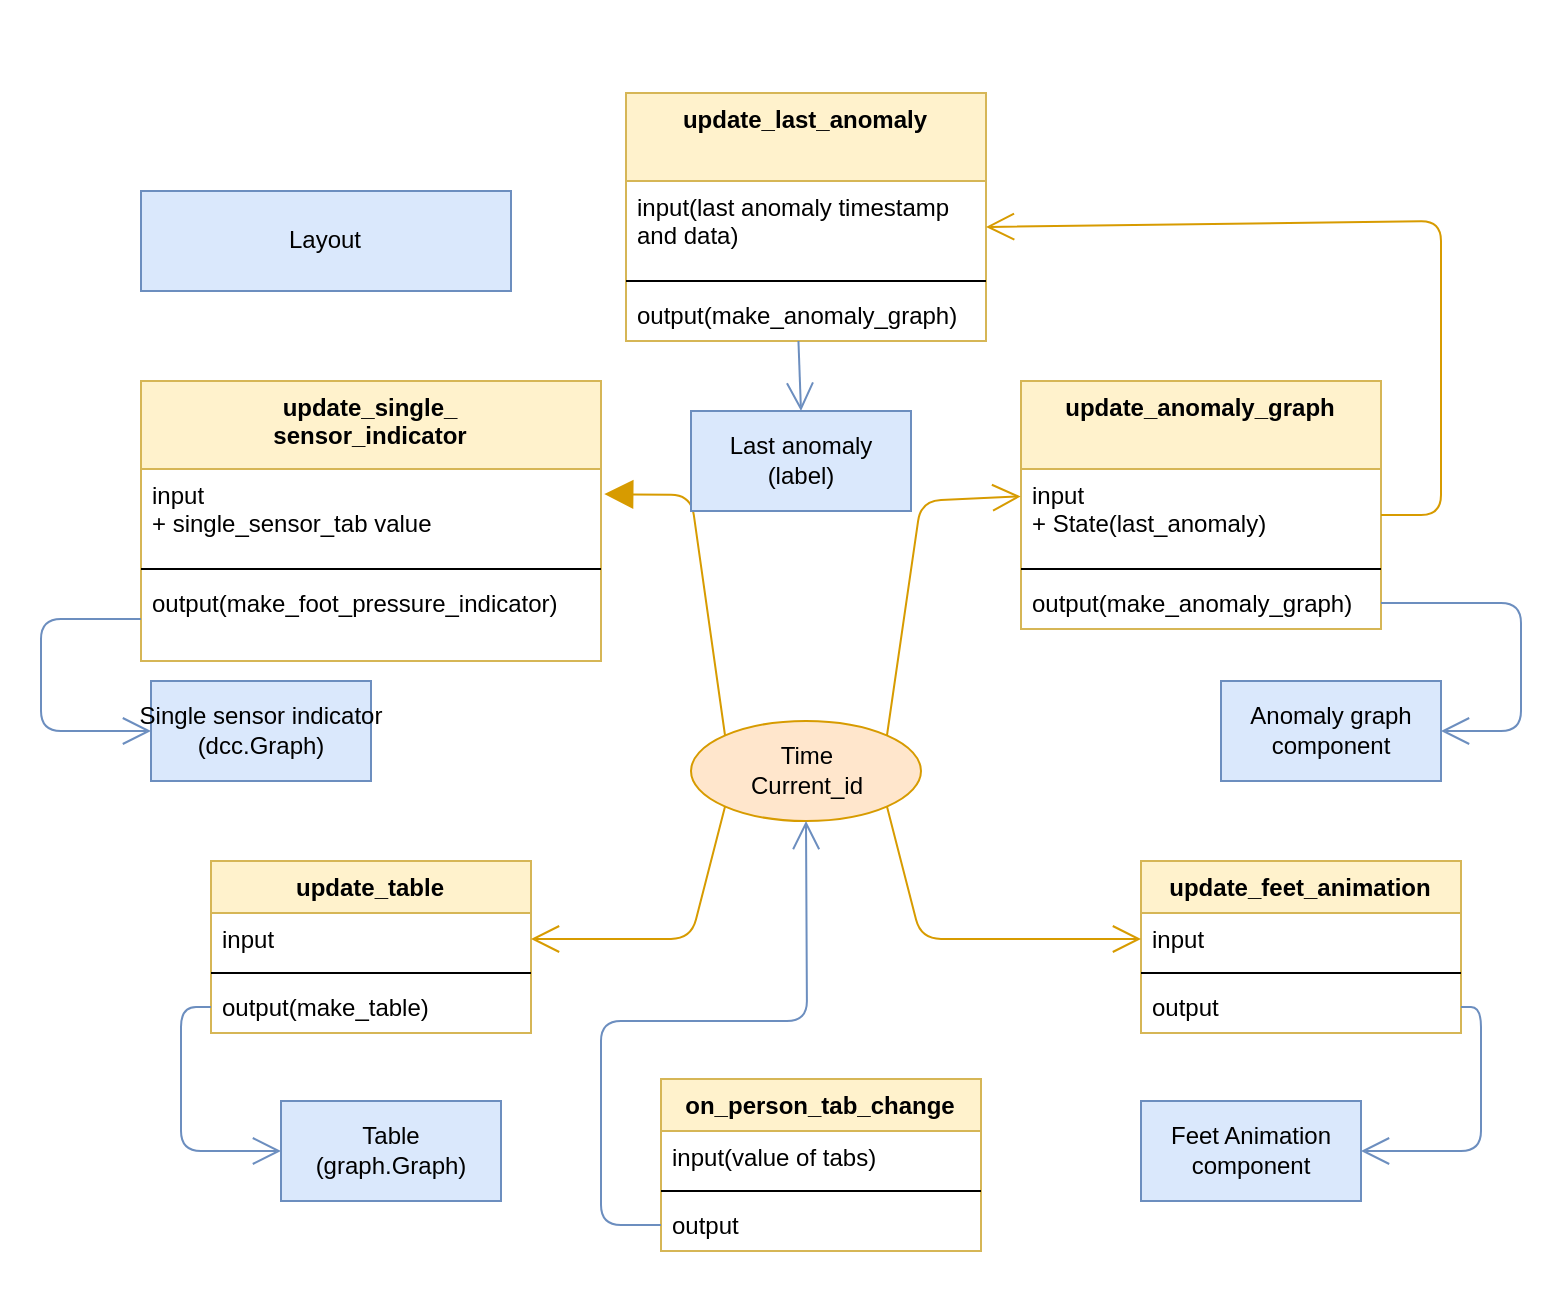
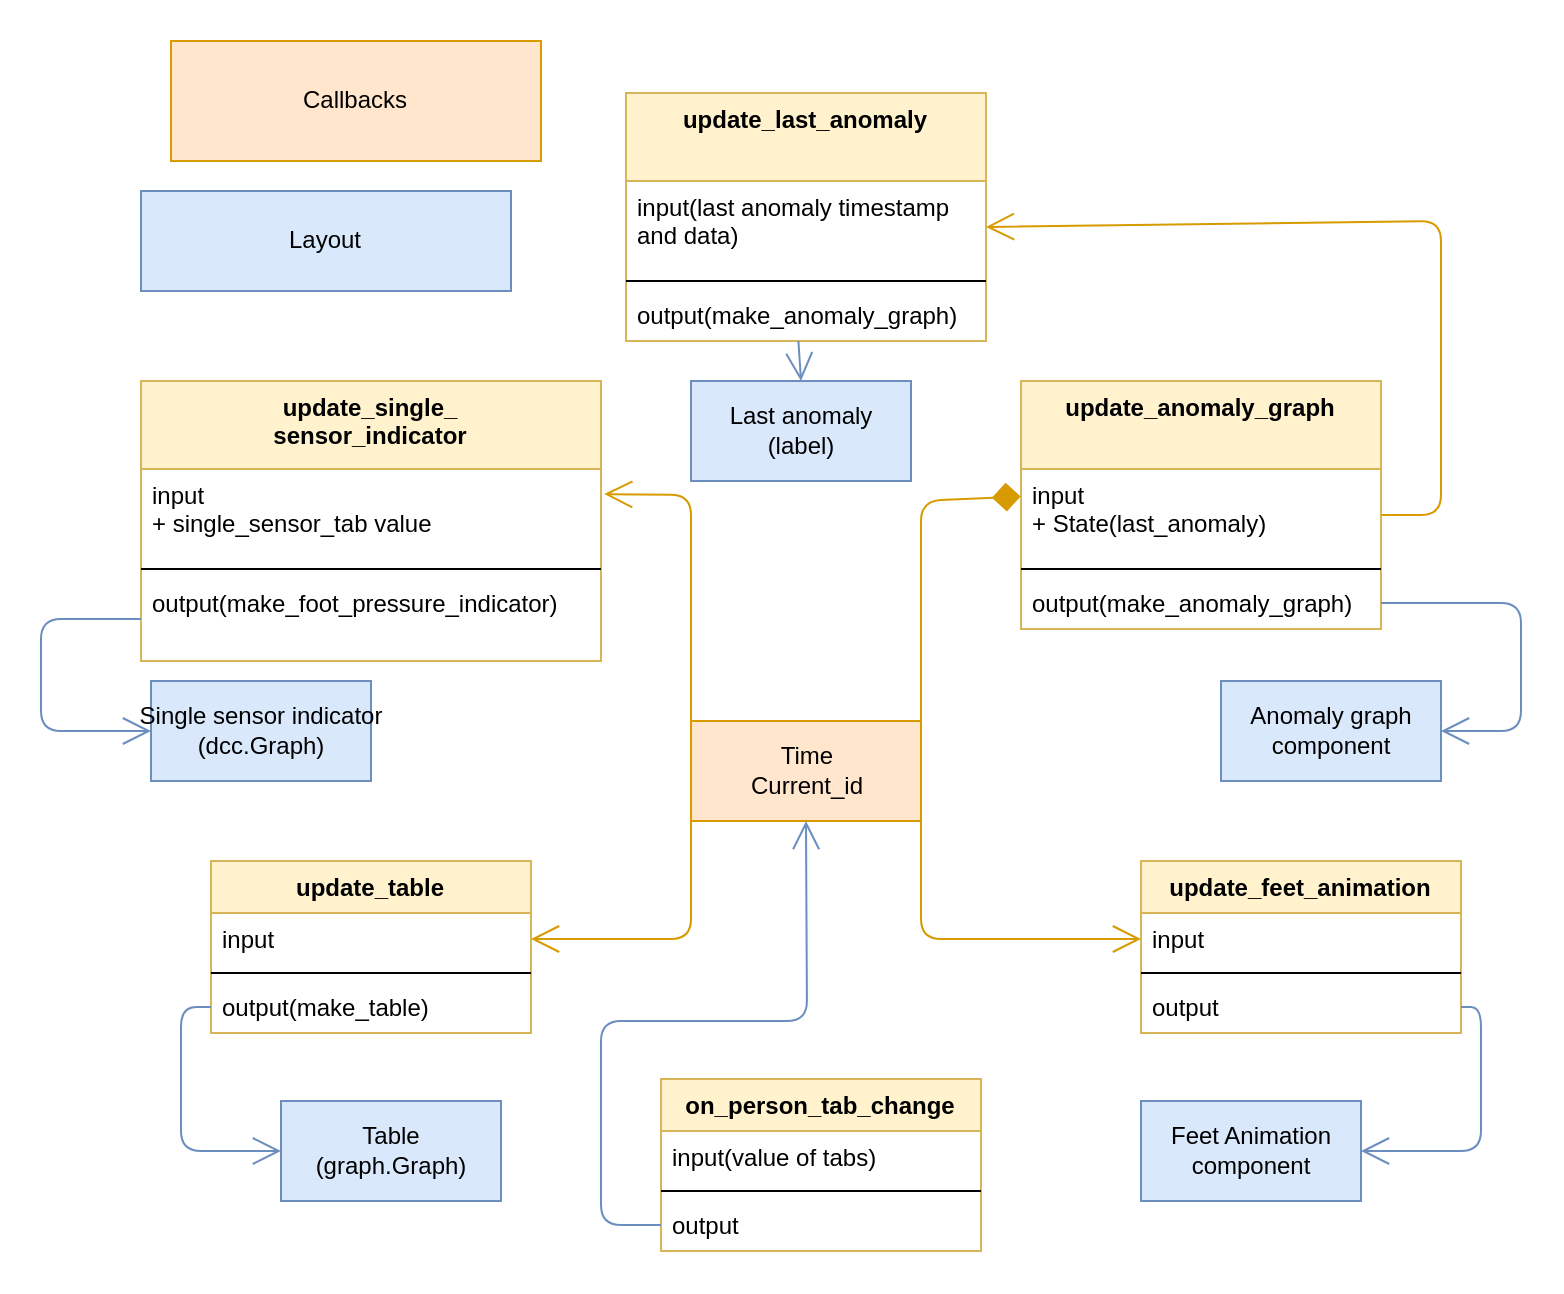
none -> (356, 101)
(801, 461) -> (801, 431)
(633, 494) -> (622, 494)
(1004, 497) -> (992, 498)
(806, 771) -> (806, 771)
